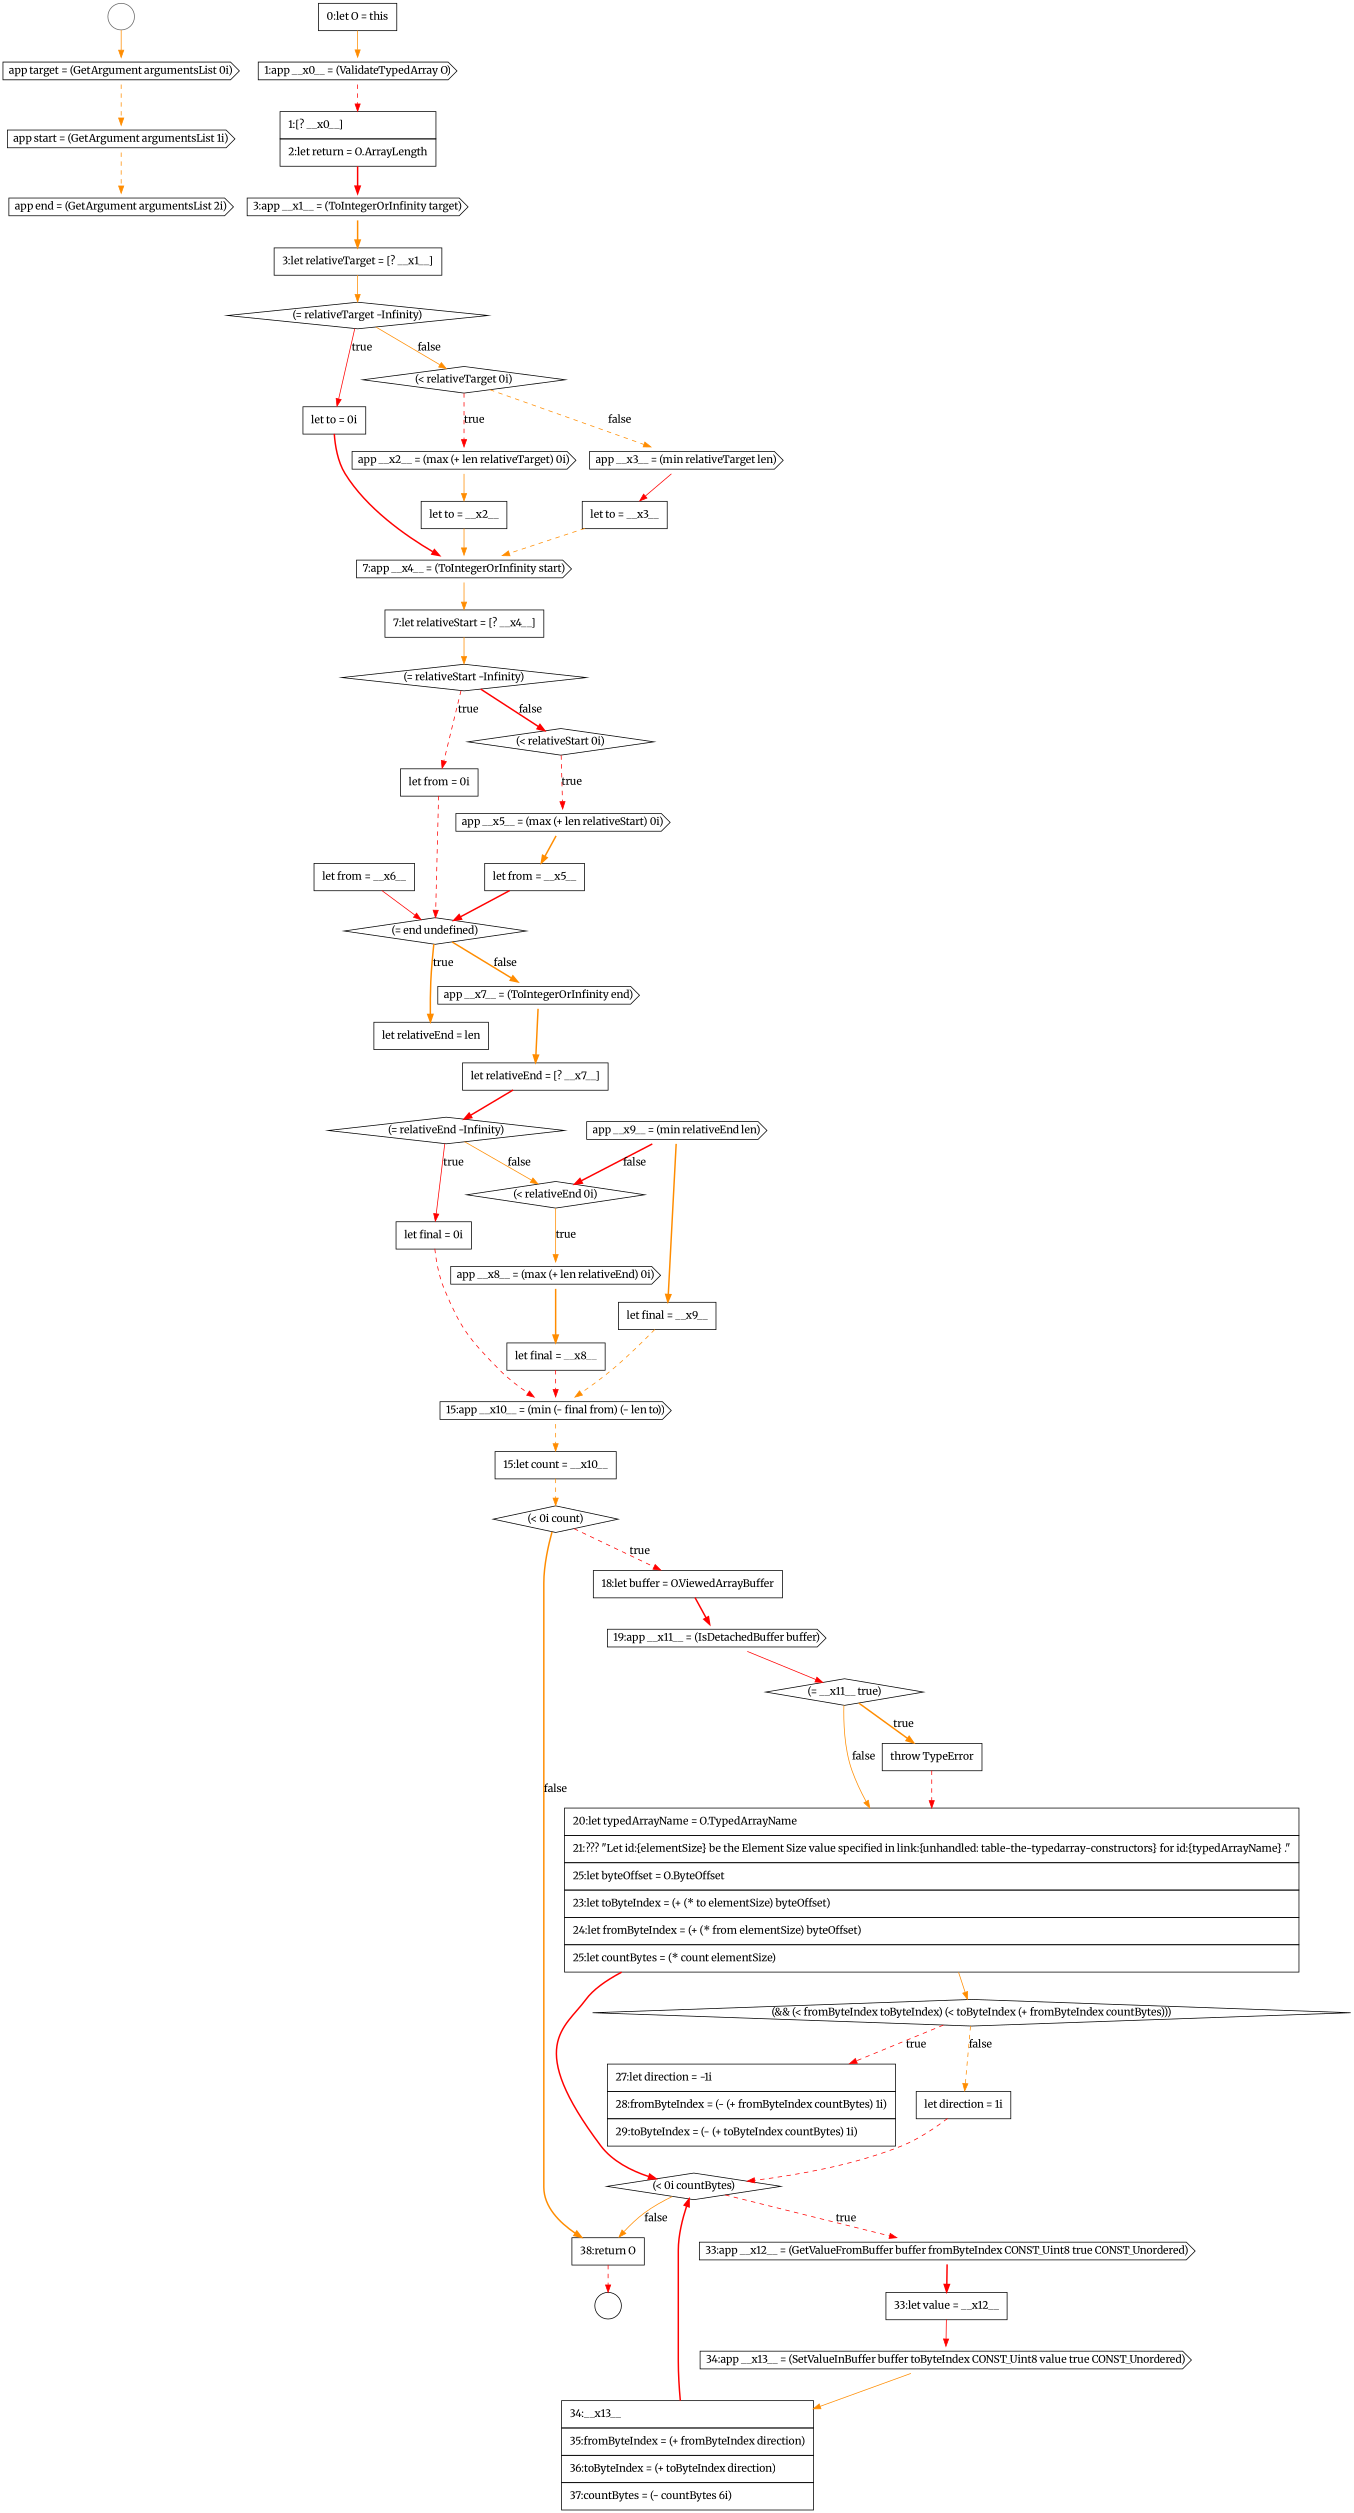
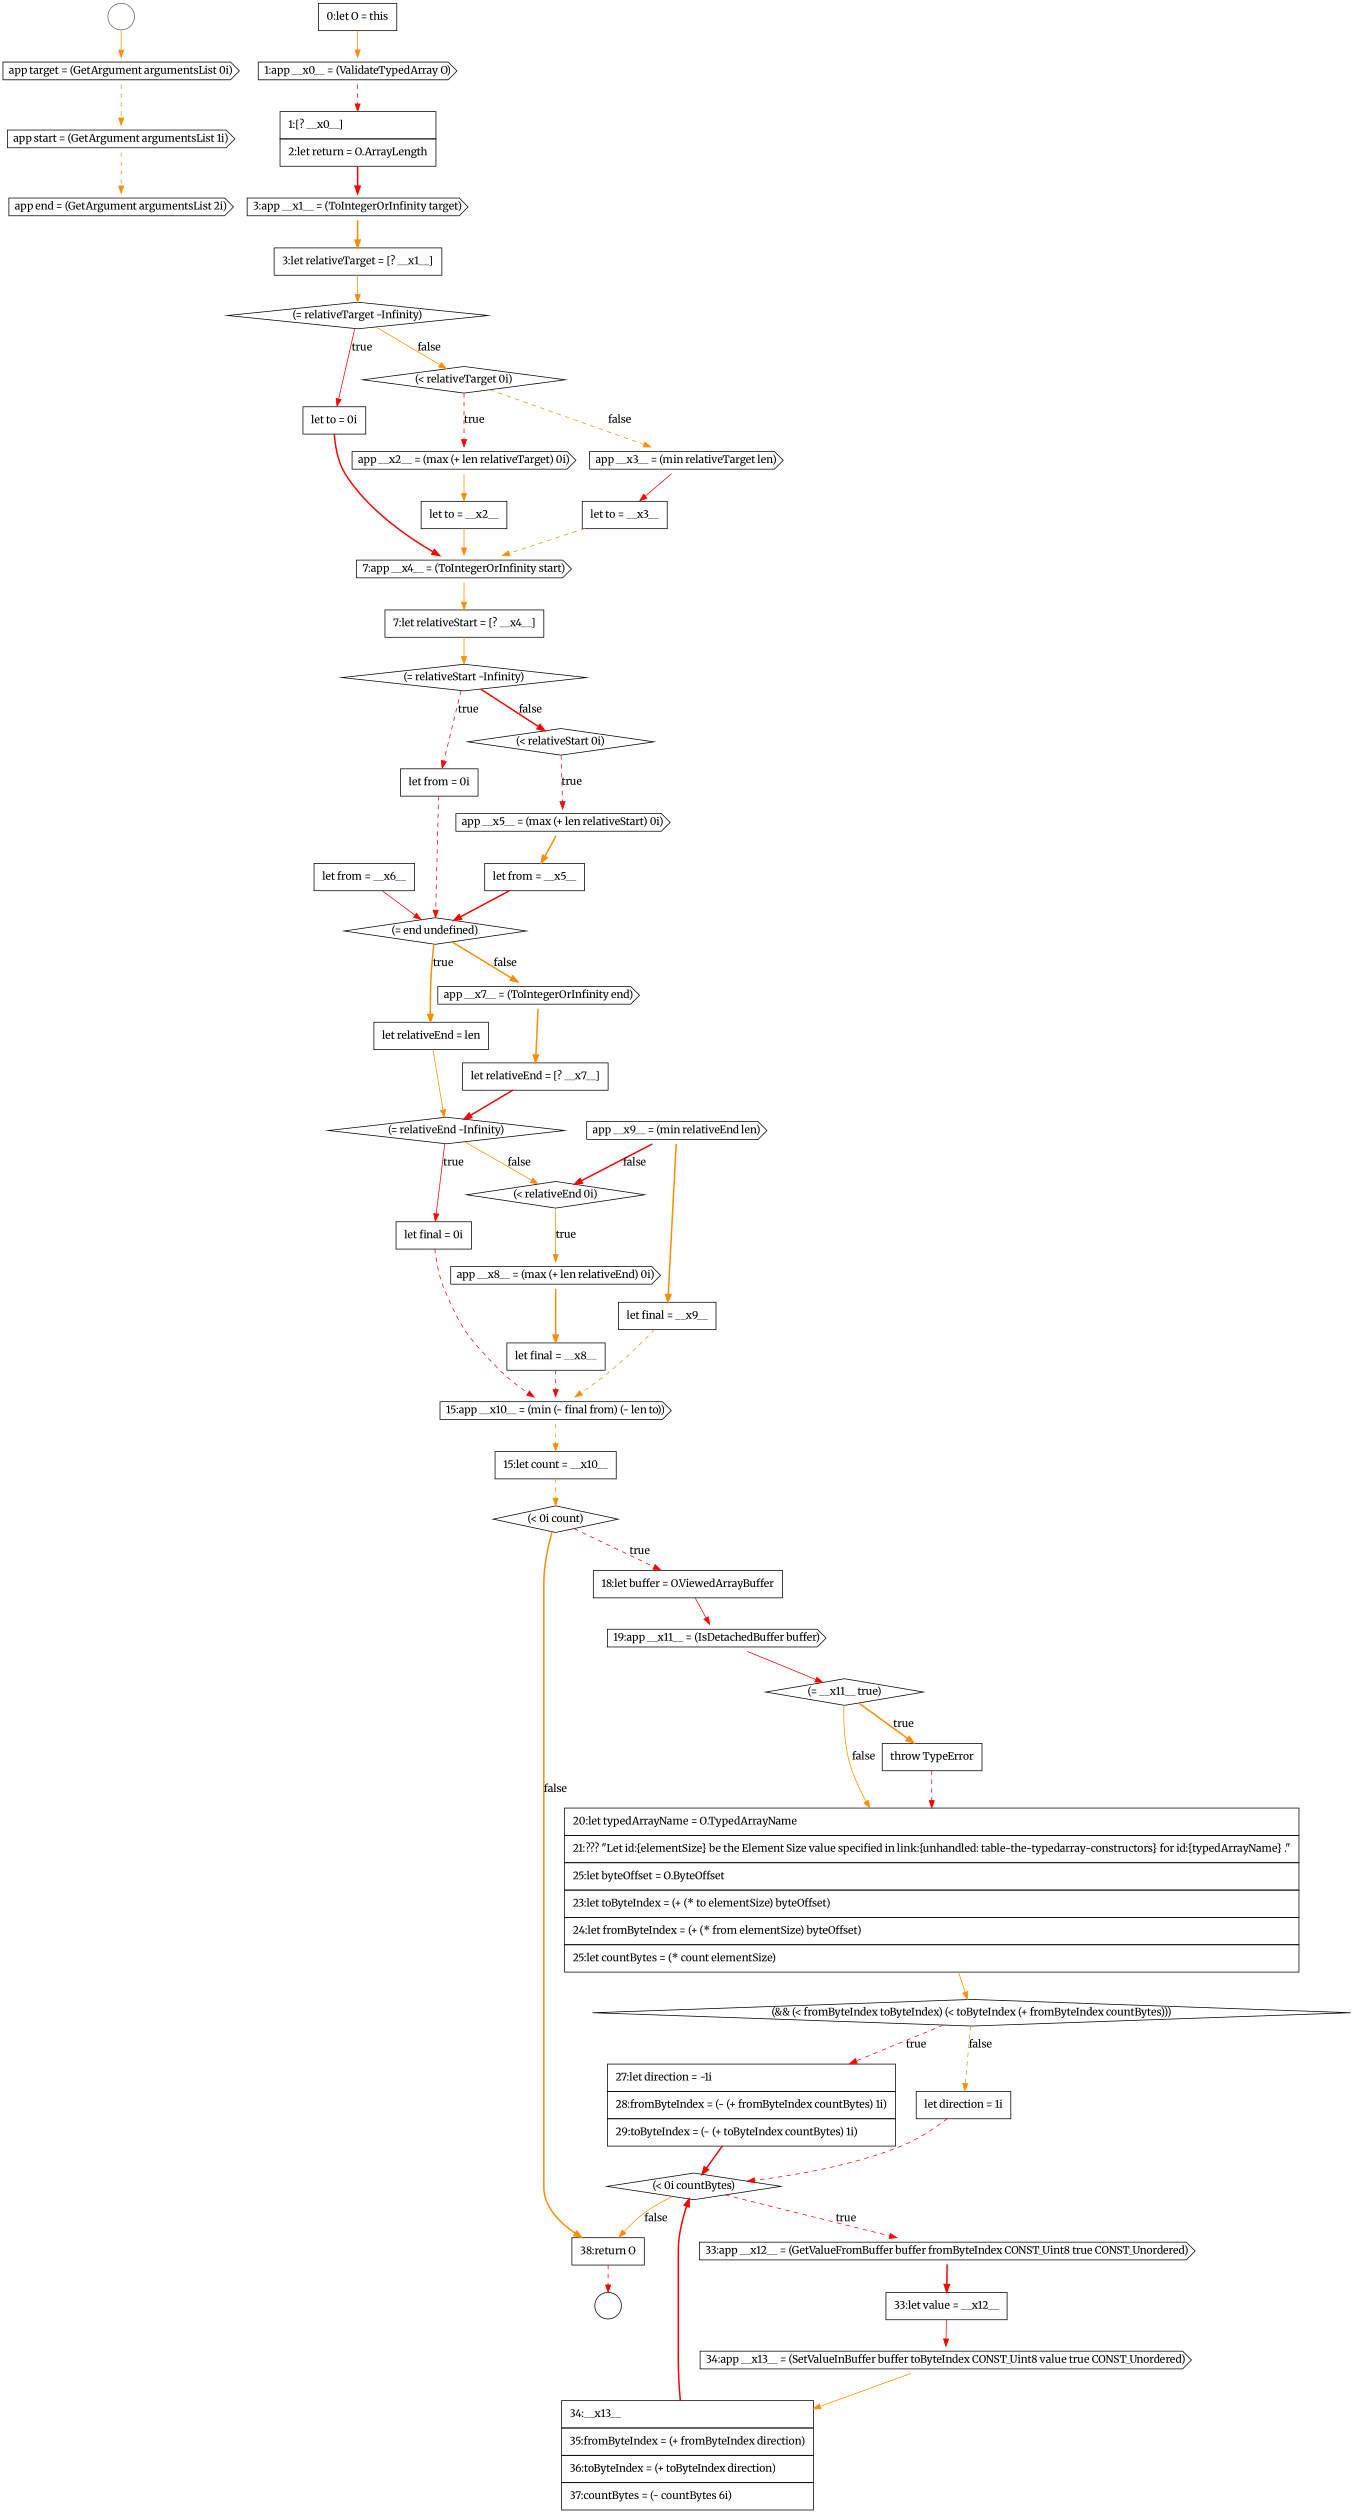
none -> (438, 1079)
(701, 1608) -> (701, 1608)
(562, 2079) -> (714, 2157)
